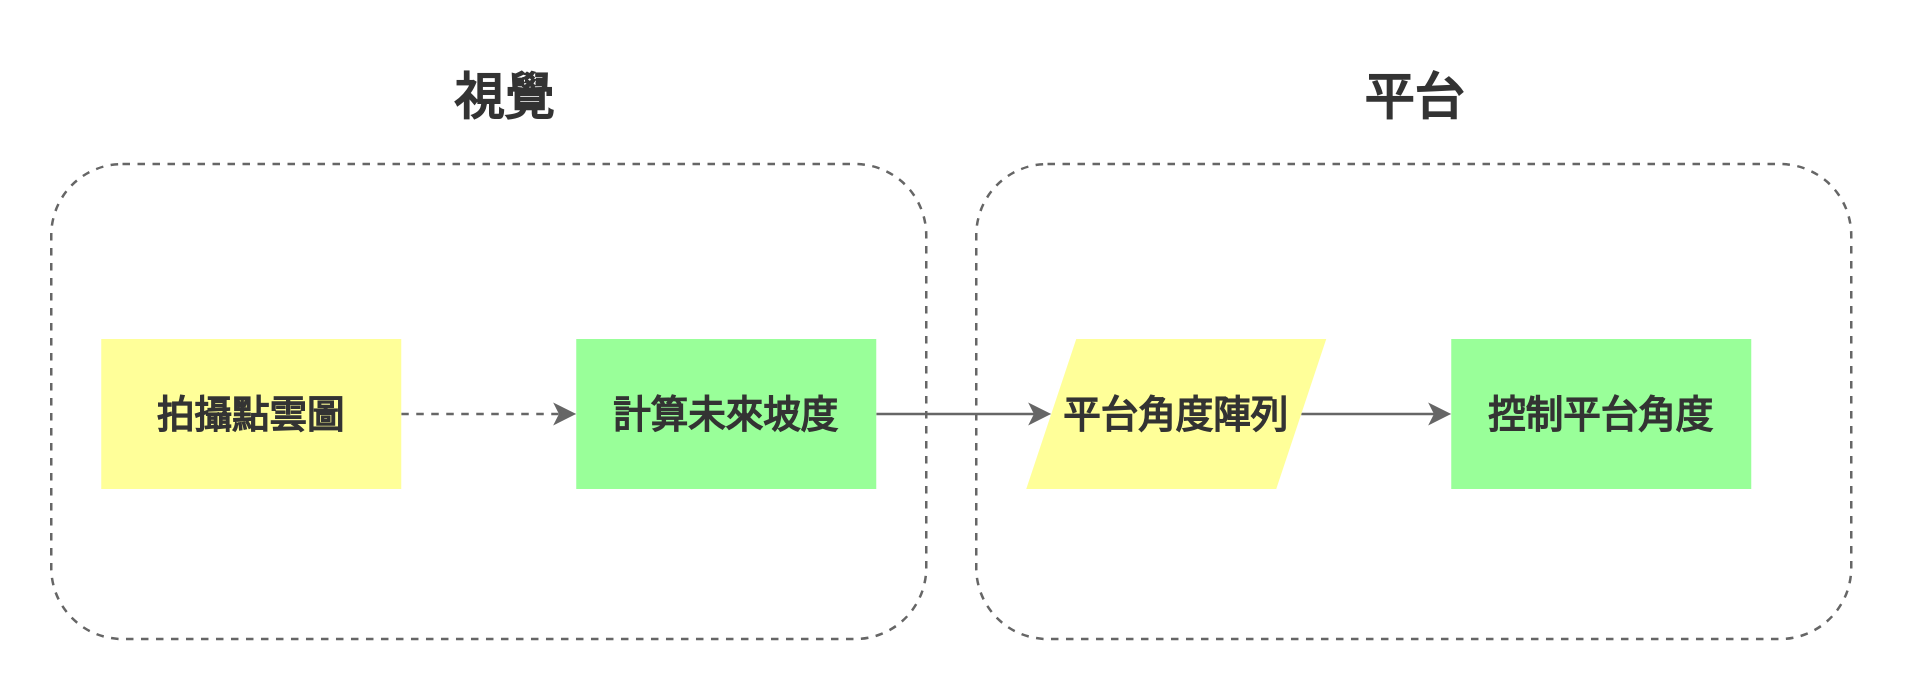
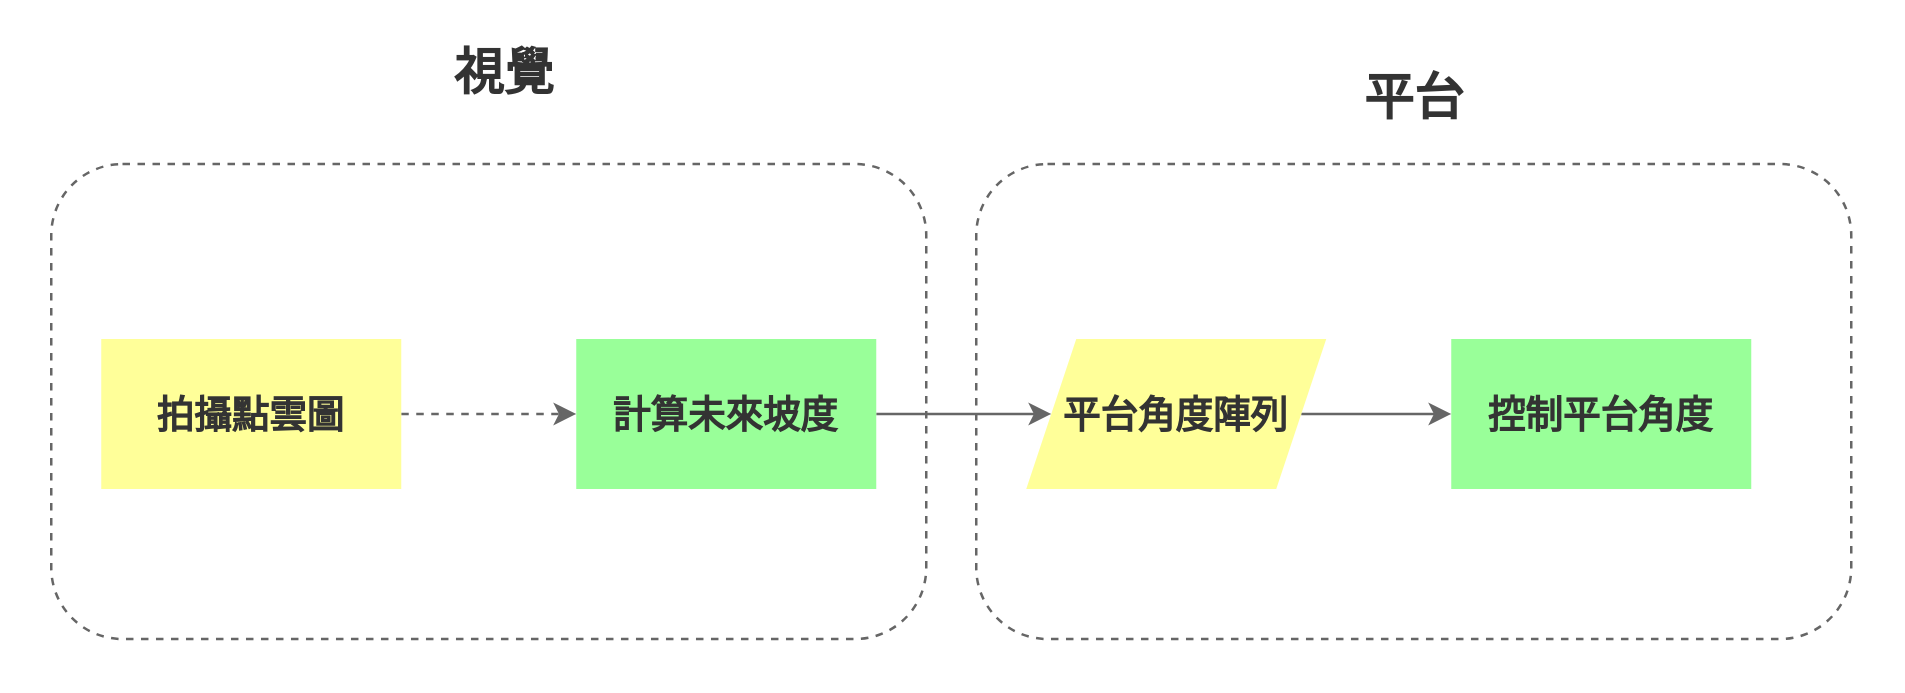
(504, 96) -> (504, 71)
